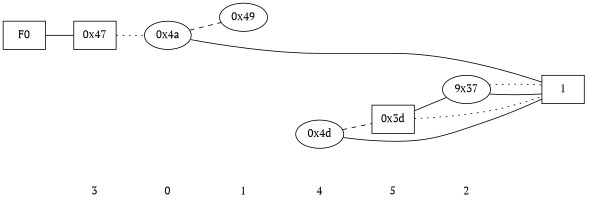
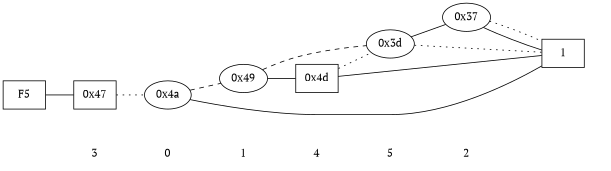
(24, 35) -> (24, 95)
none -> (313, 53)
none -> (282, 78)
(467, 89) -> (467, 17)
(393, 119) -> (390, 44)
(357, 127) -> (355, 61)
(320, 134) -> (317, 78)
